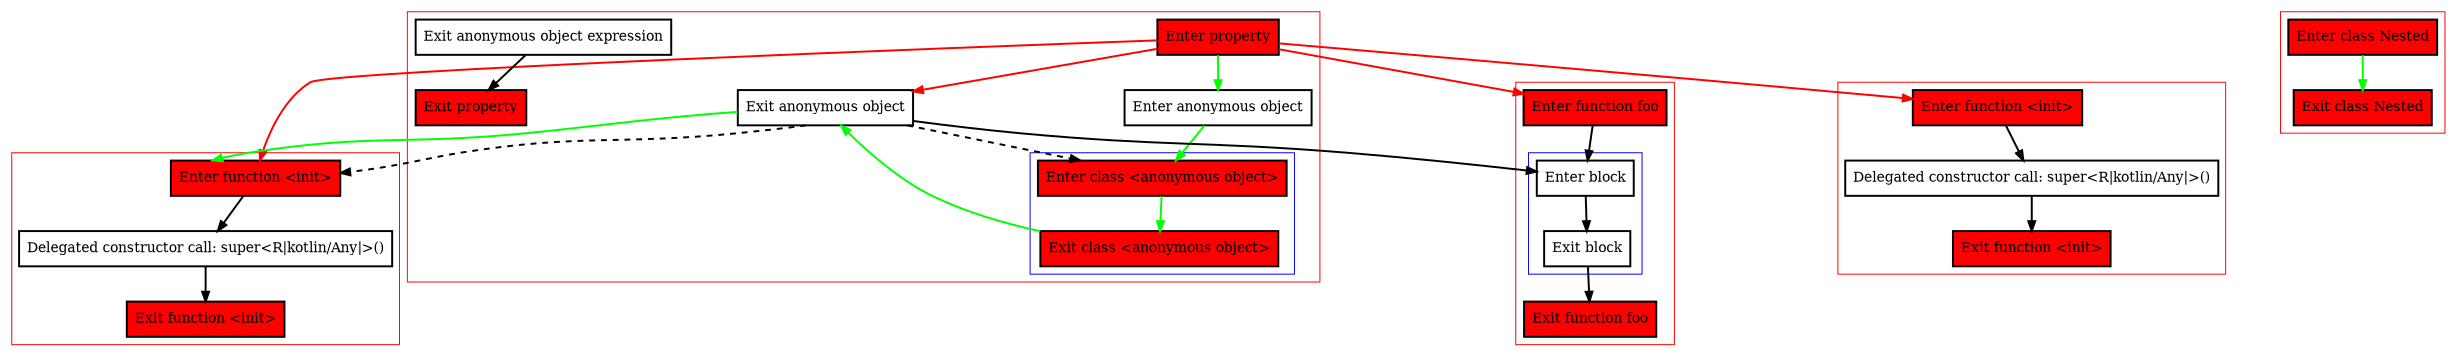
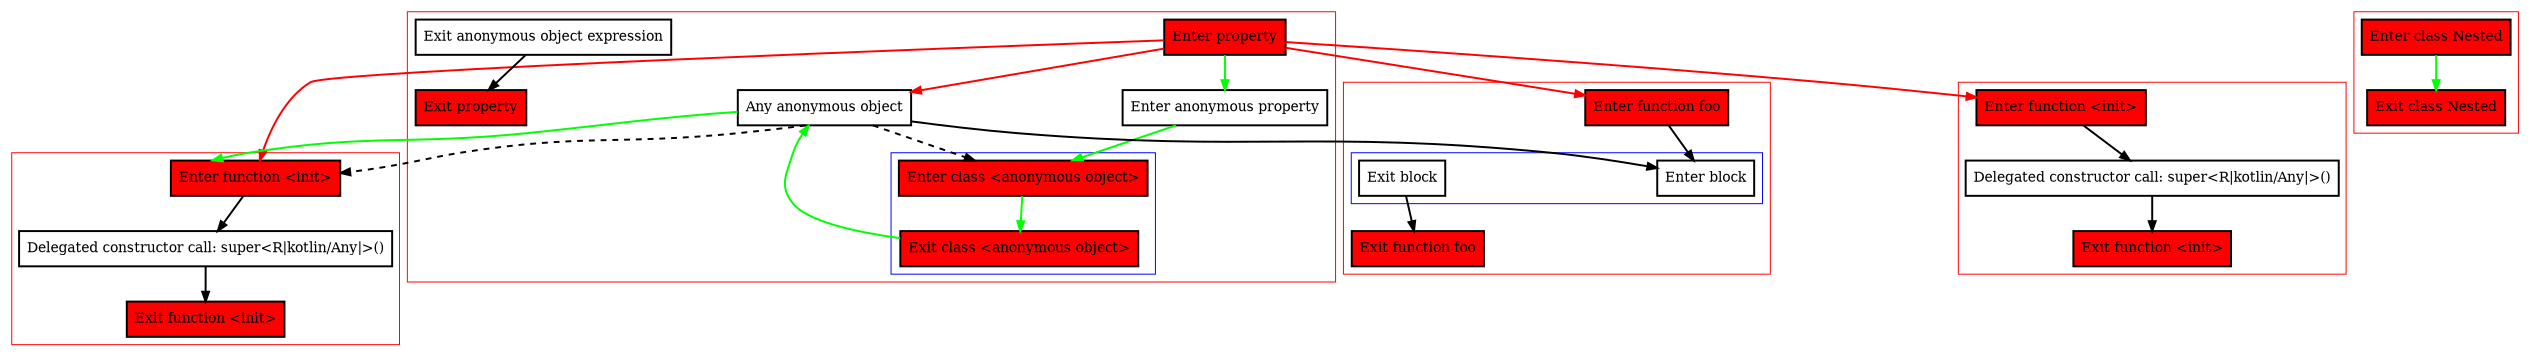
(825, 108) -> (824, 108)
(1218, 108) -> (1225, 108)
(1586, 209) -> none
